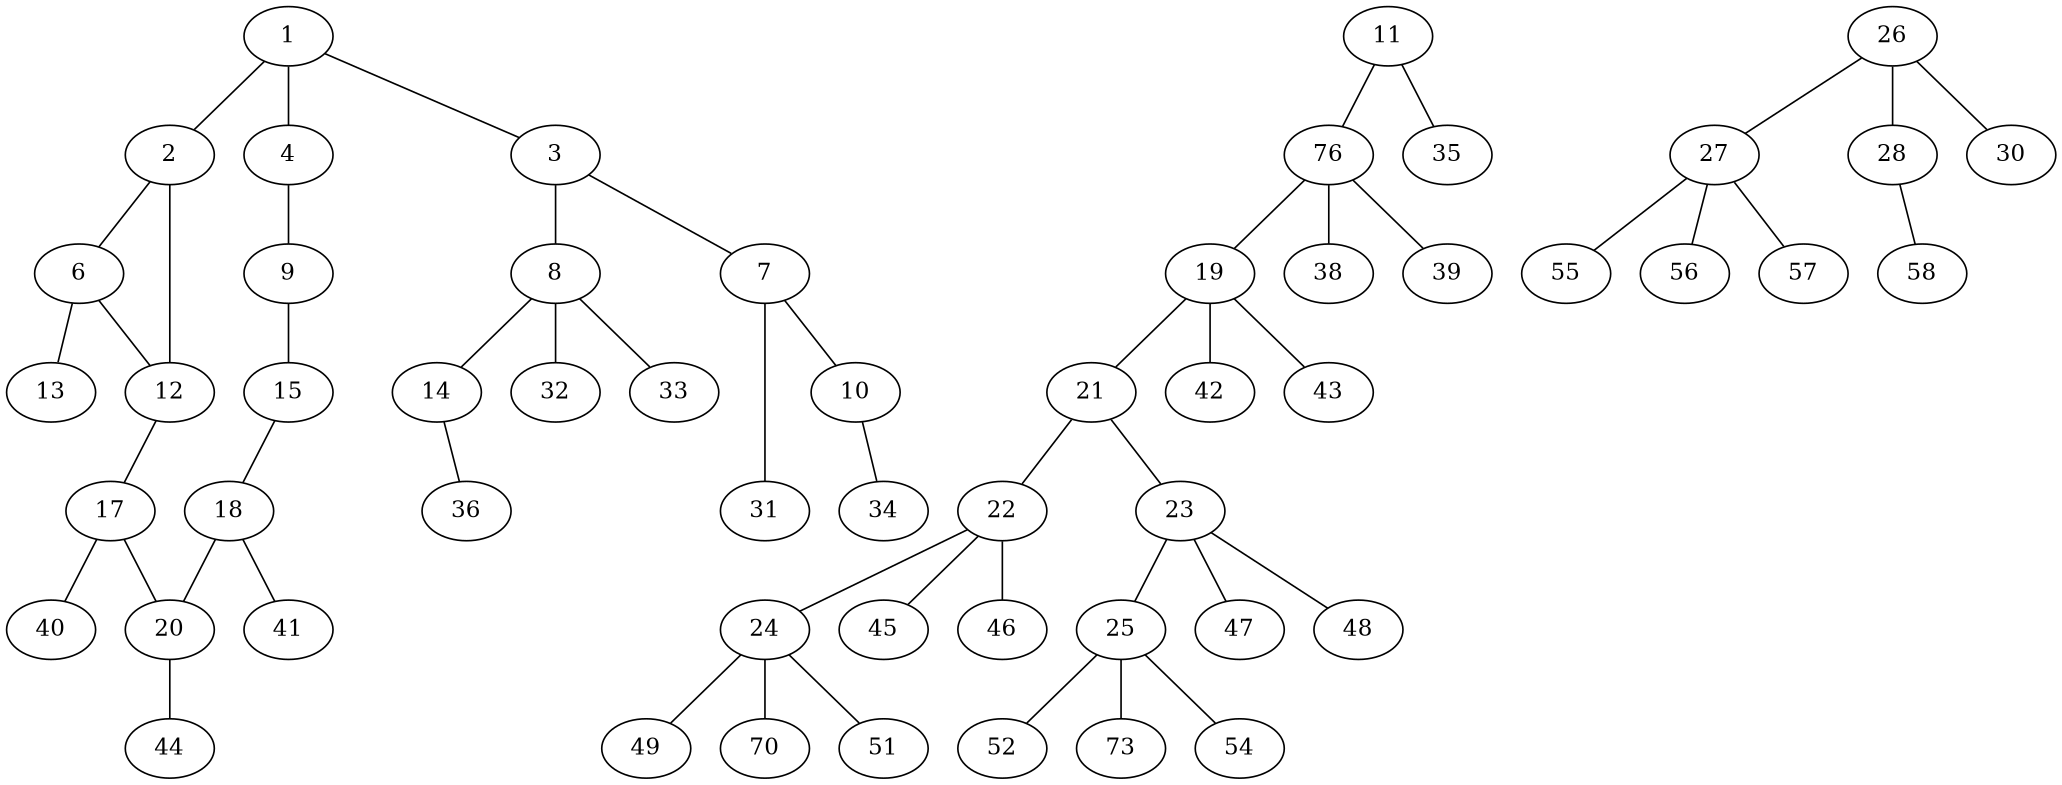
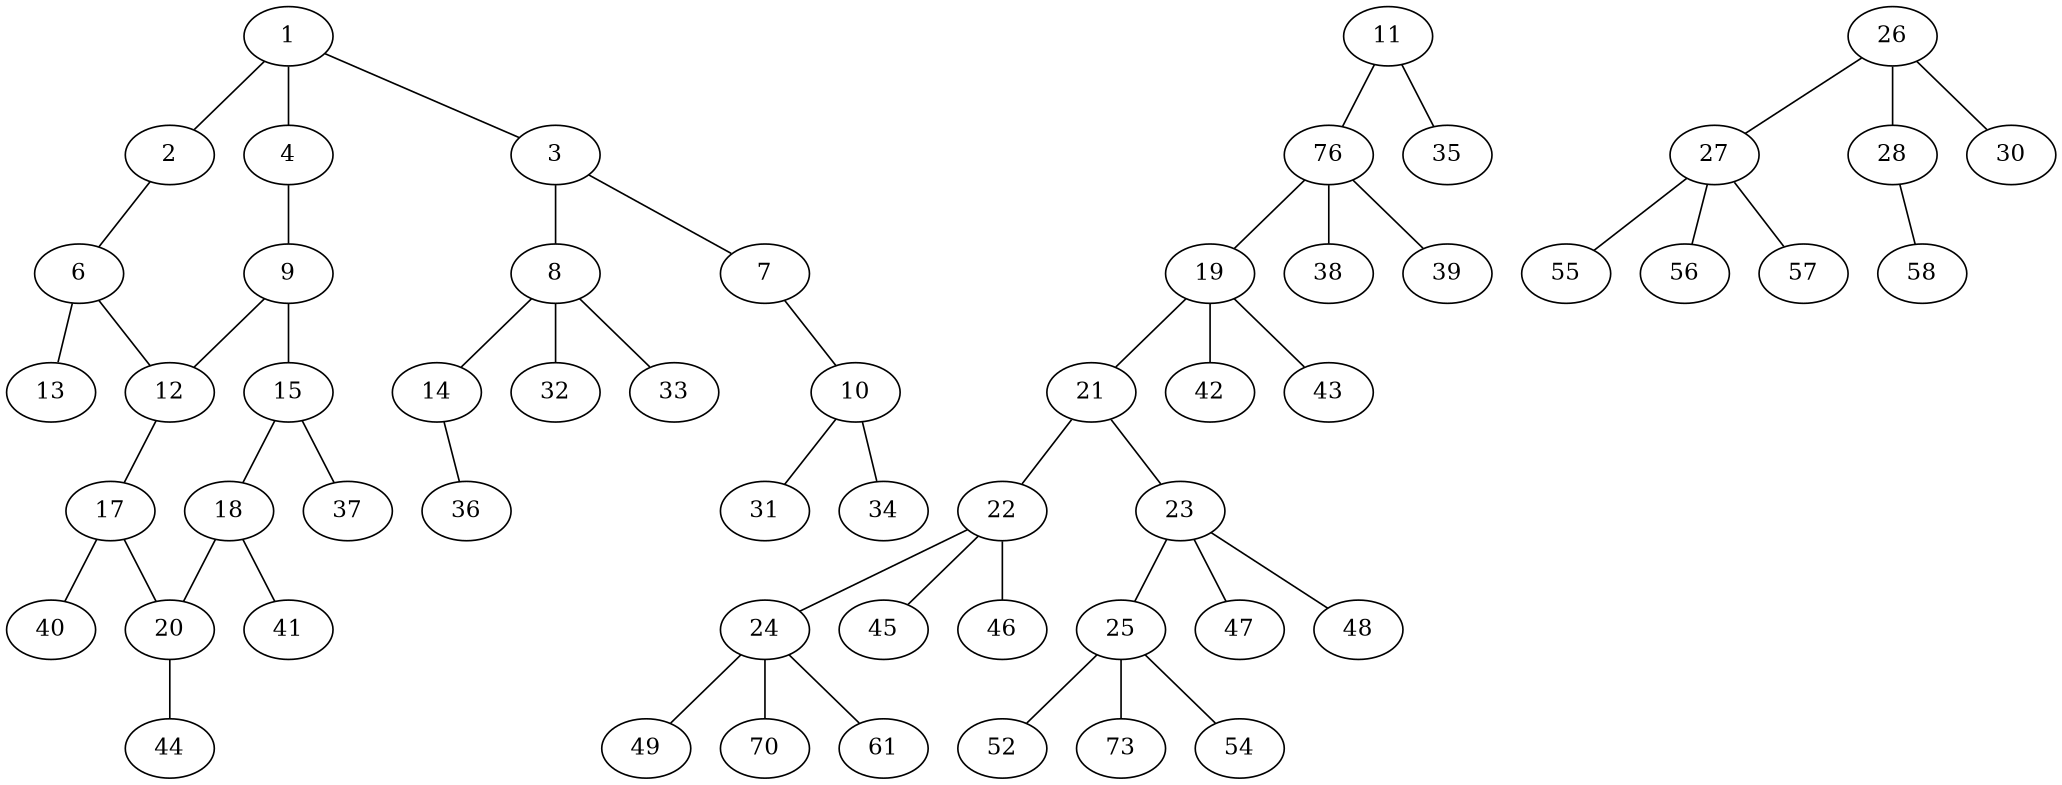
(170, 274) -> (229, 333)
(765, 392) -> (810, 452)
none -> (348, 511)
(884, 748) -> (884, 748)
